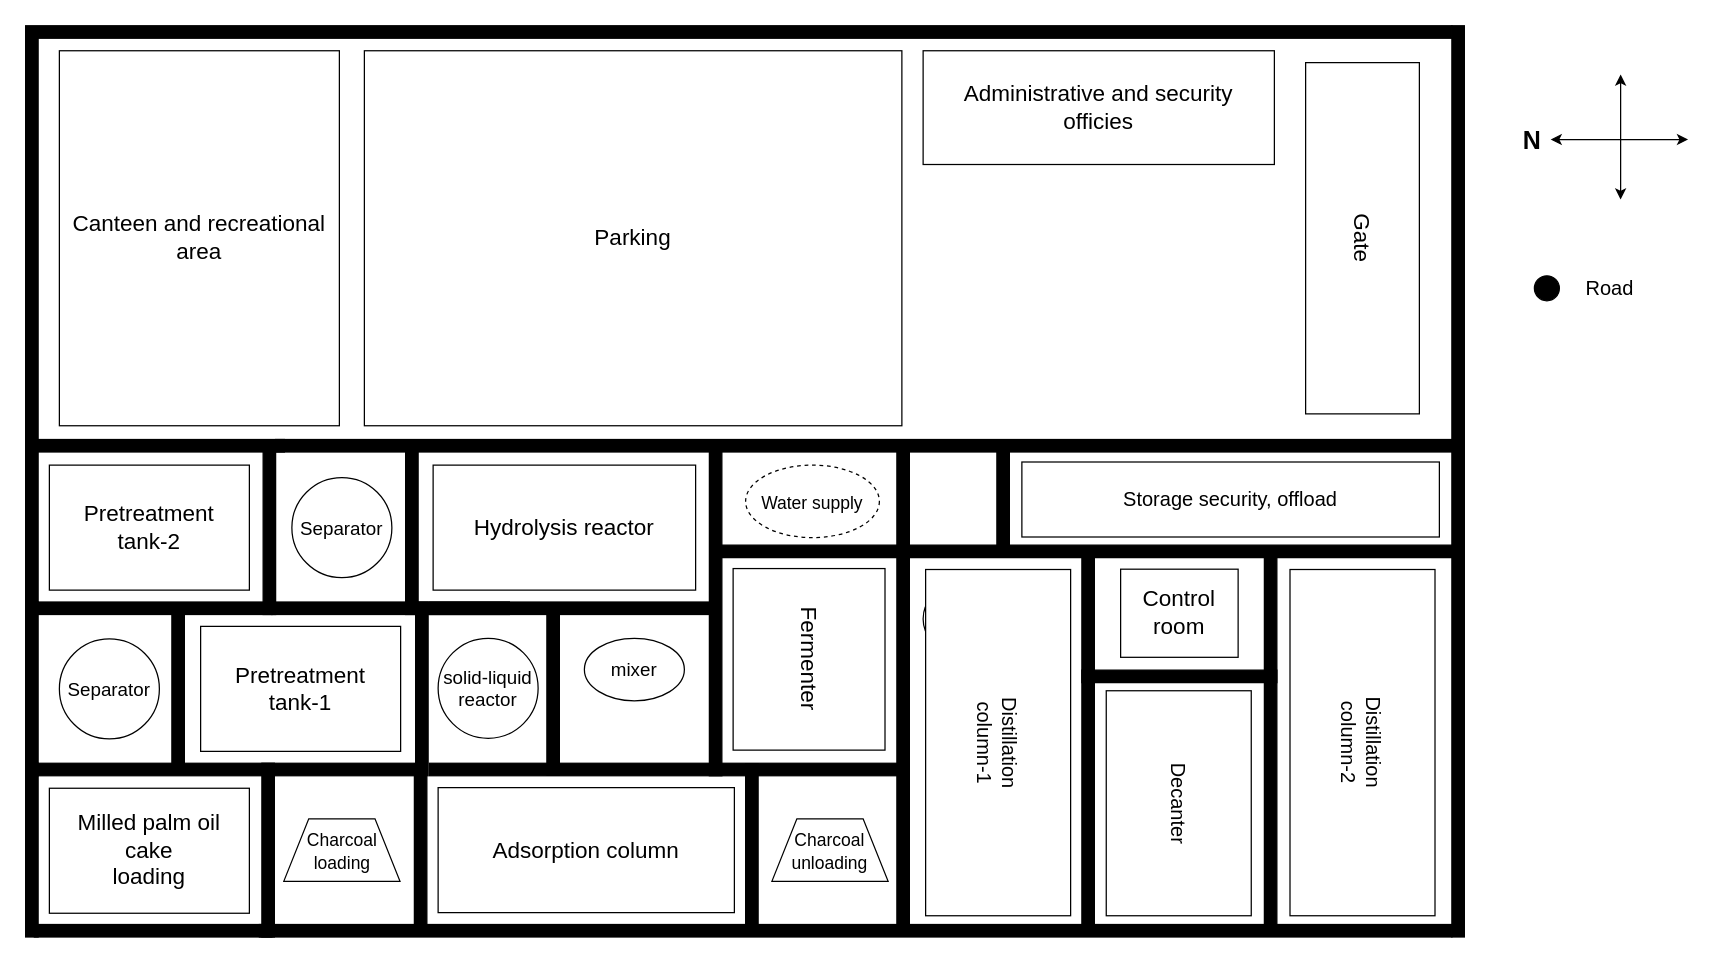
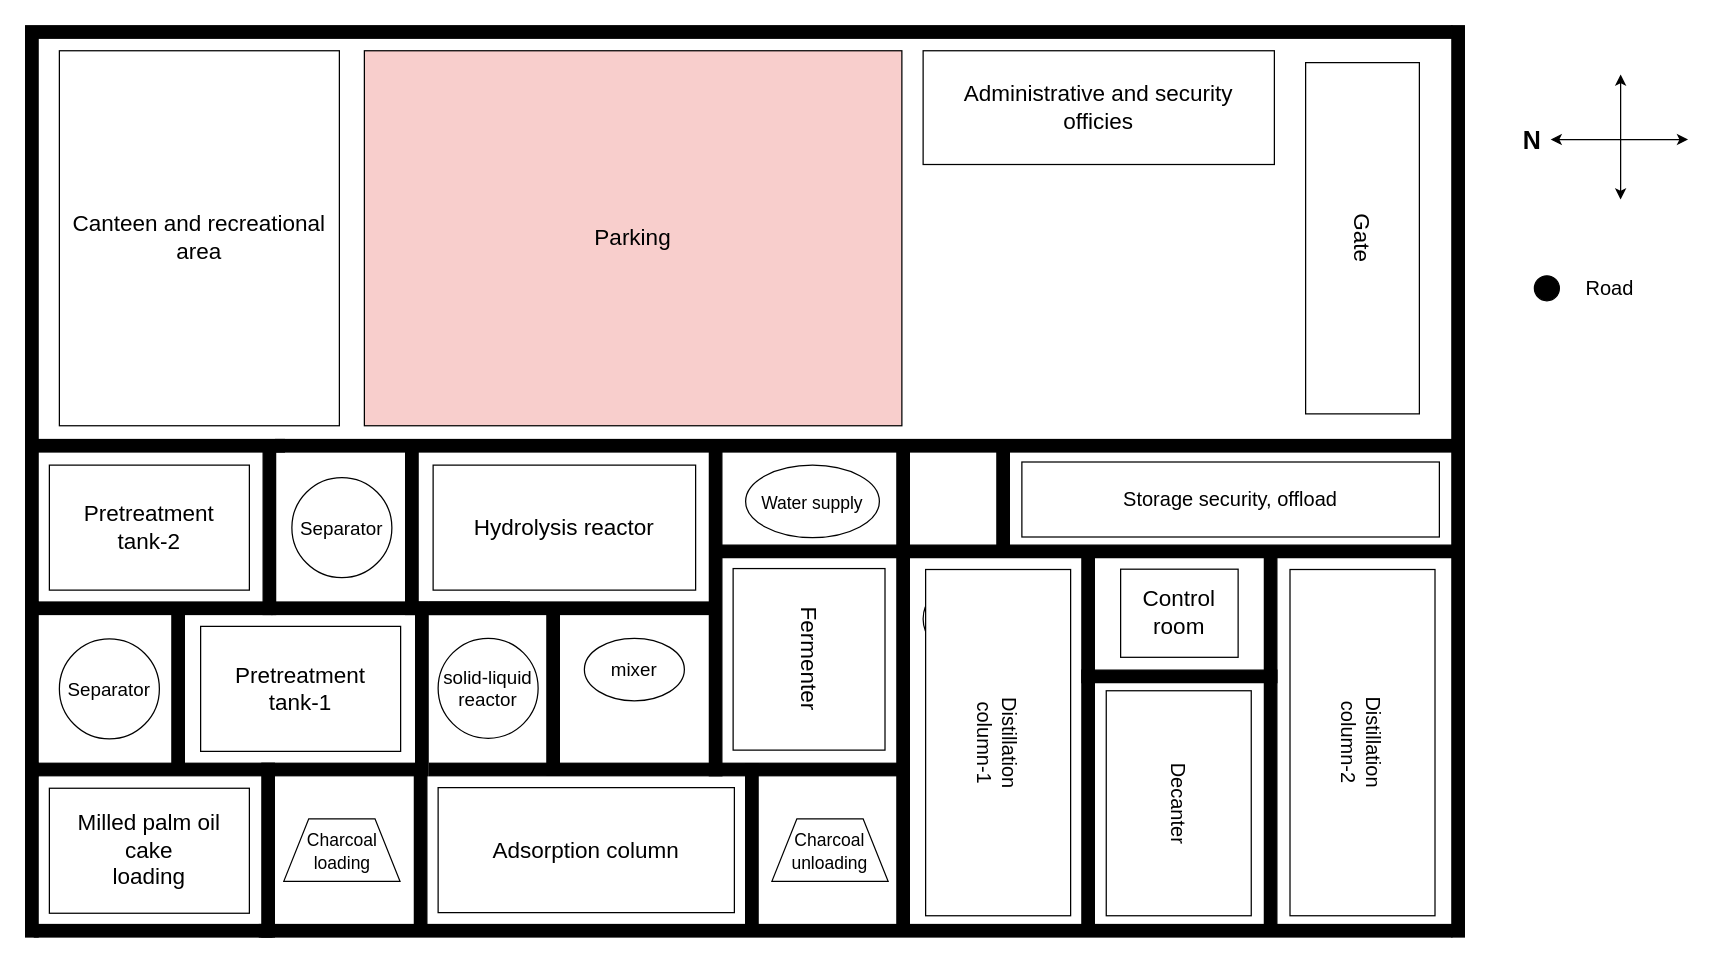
(633, 238) -> (633, 238)
(813, 501) -> (813, 501)
